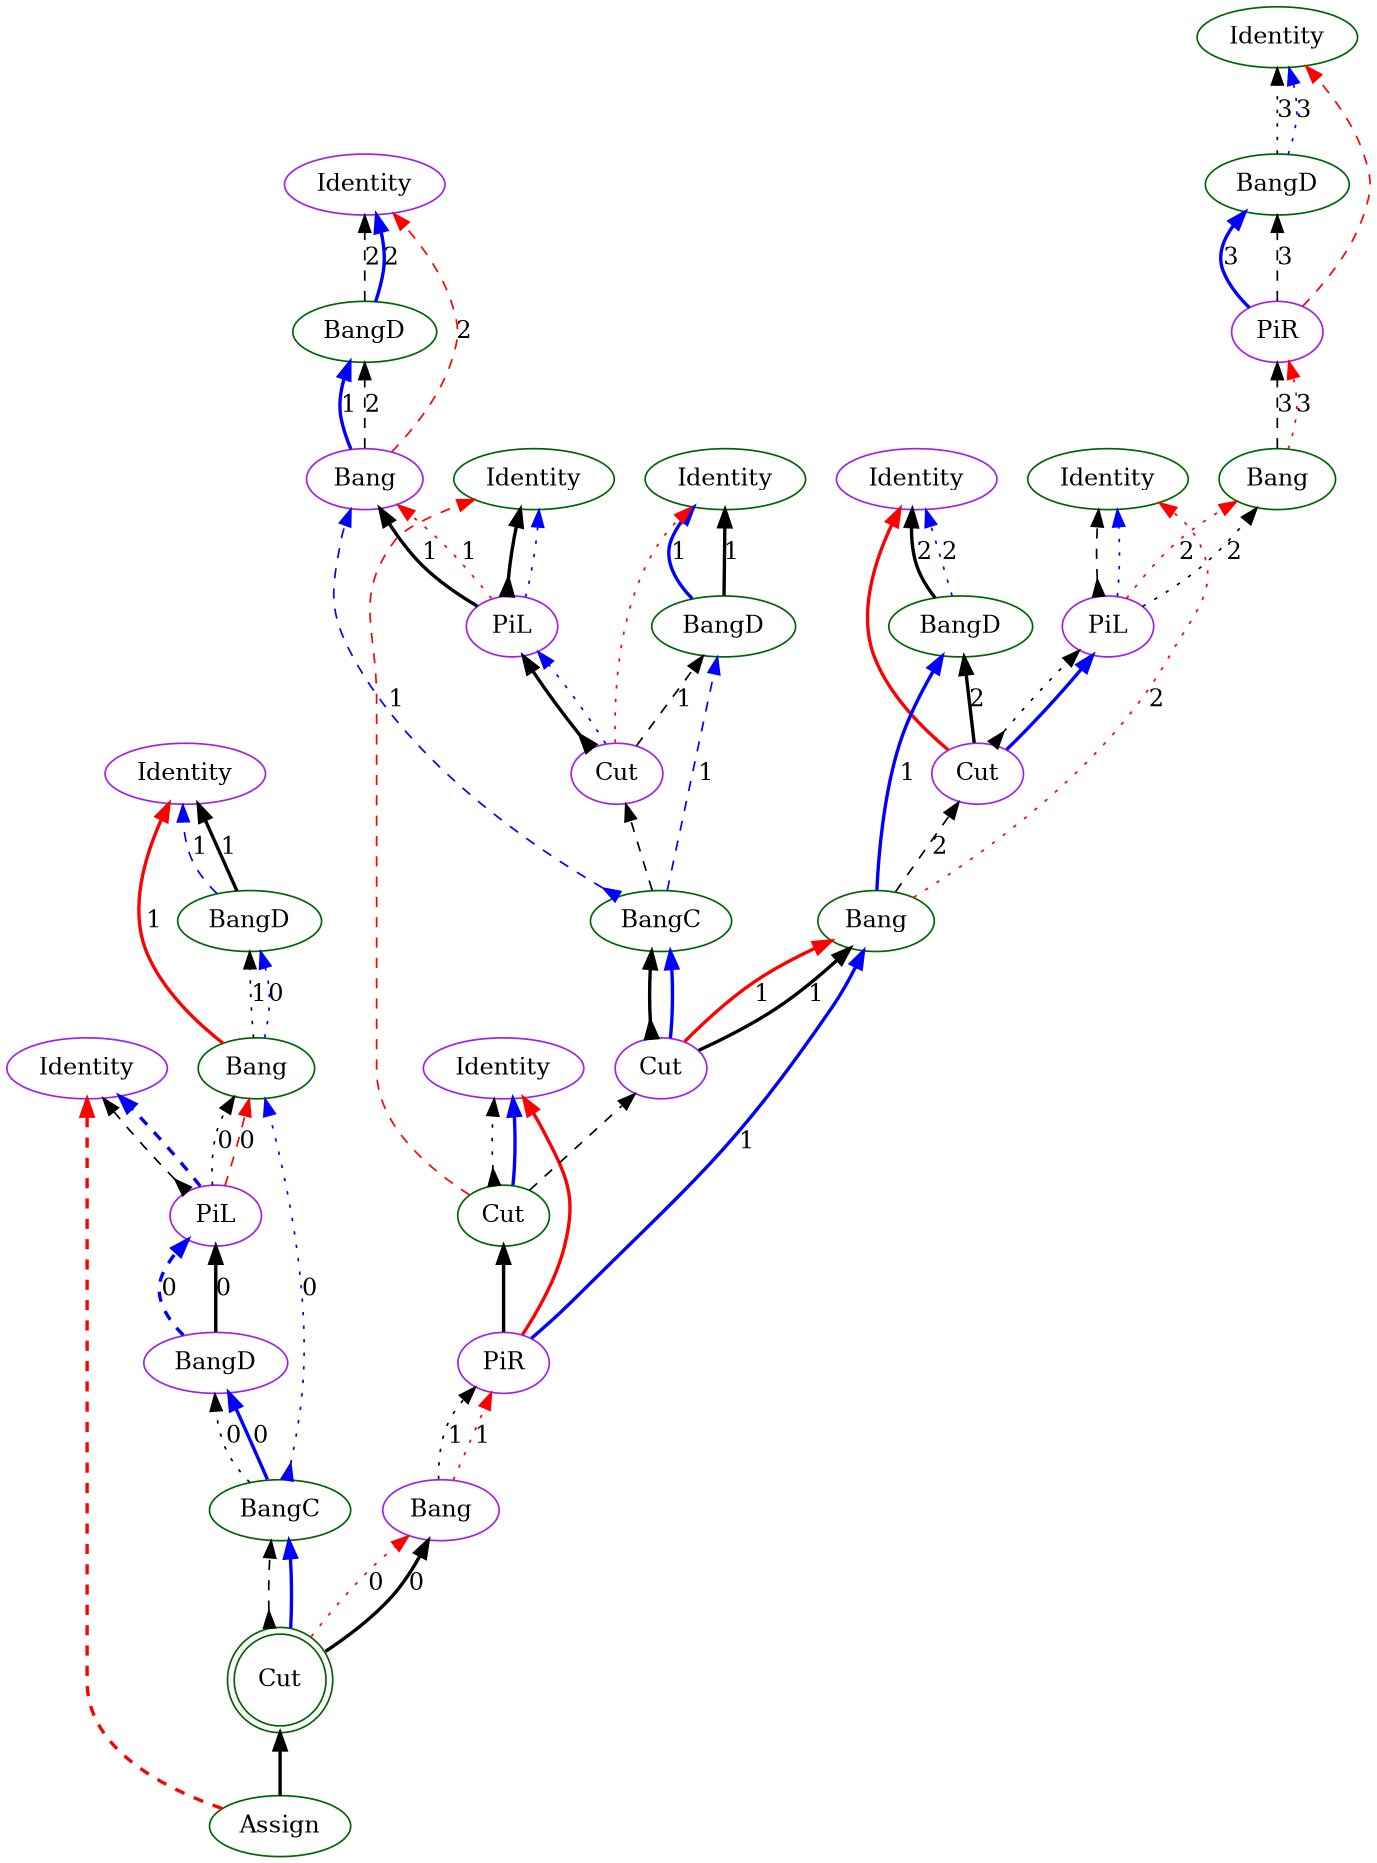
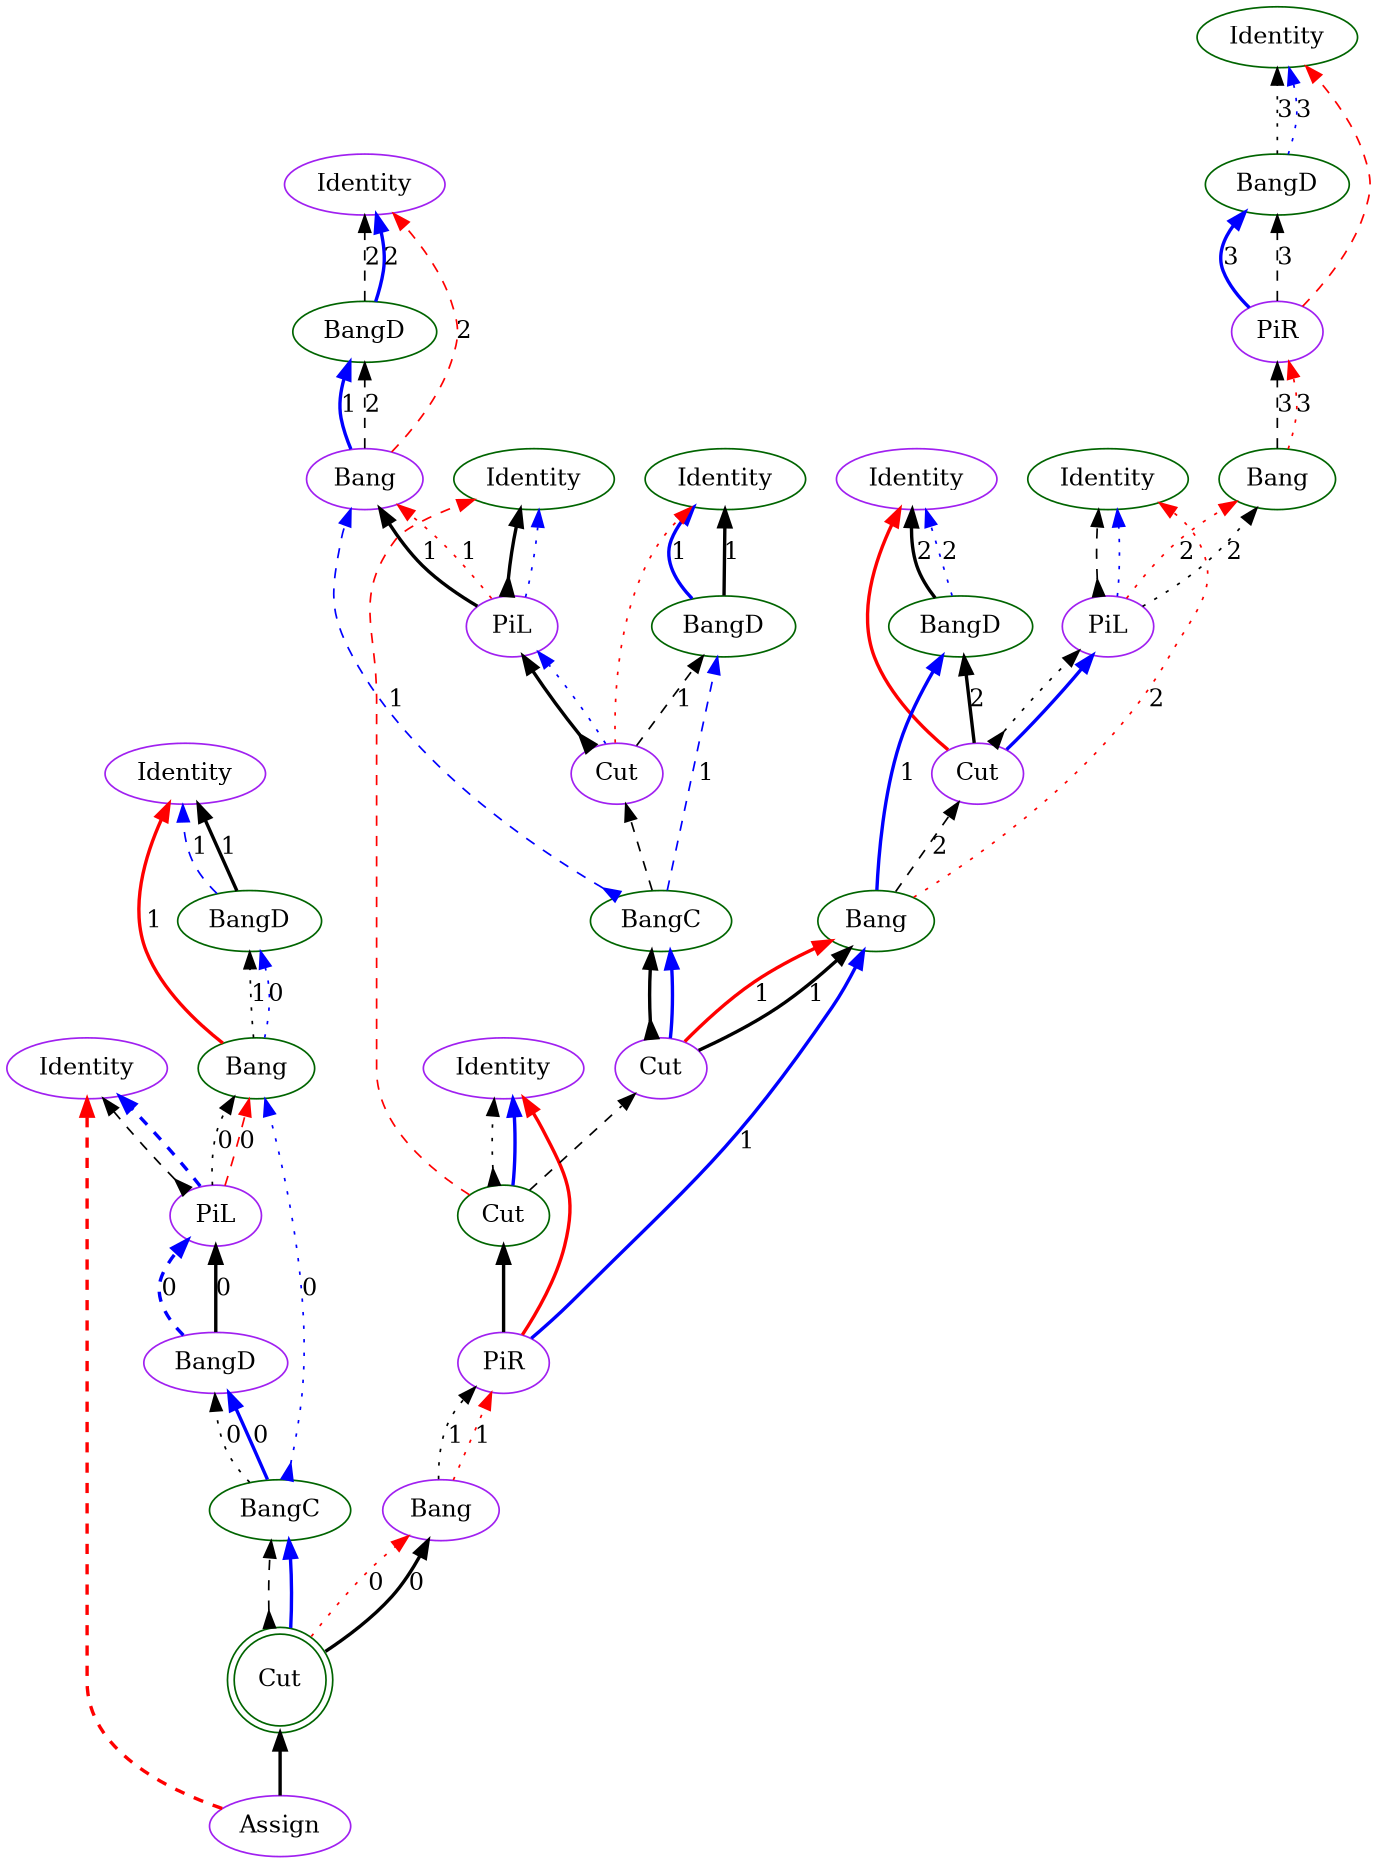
(280, 1826) -> (280, 1826)
